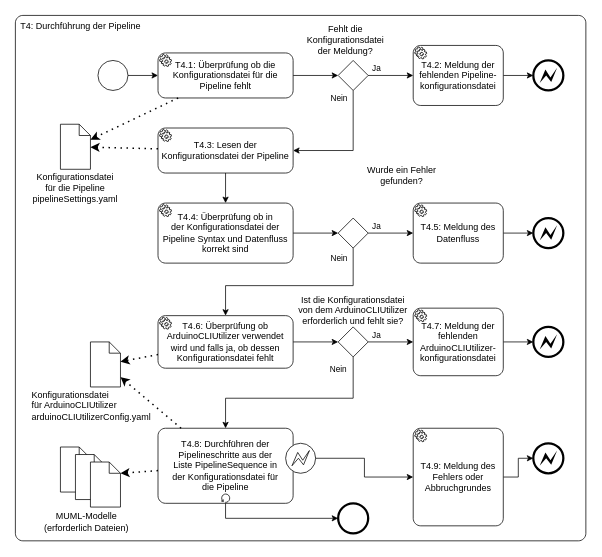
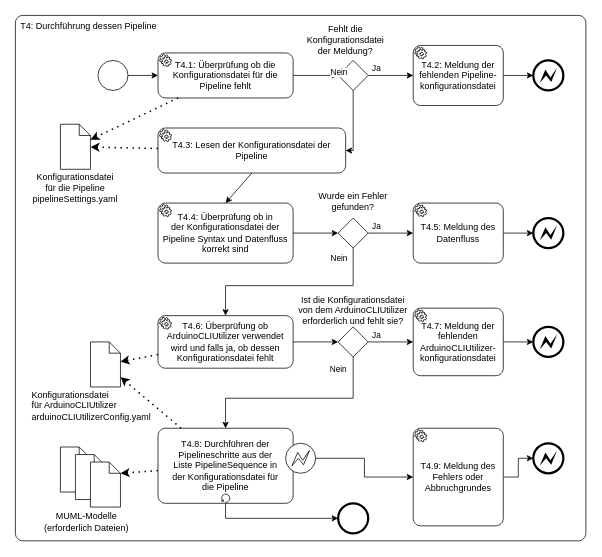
(86, 26) -> (93, 26)
(225, 150) -> (252, 150)
(402, 175) -> (353, 201)
